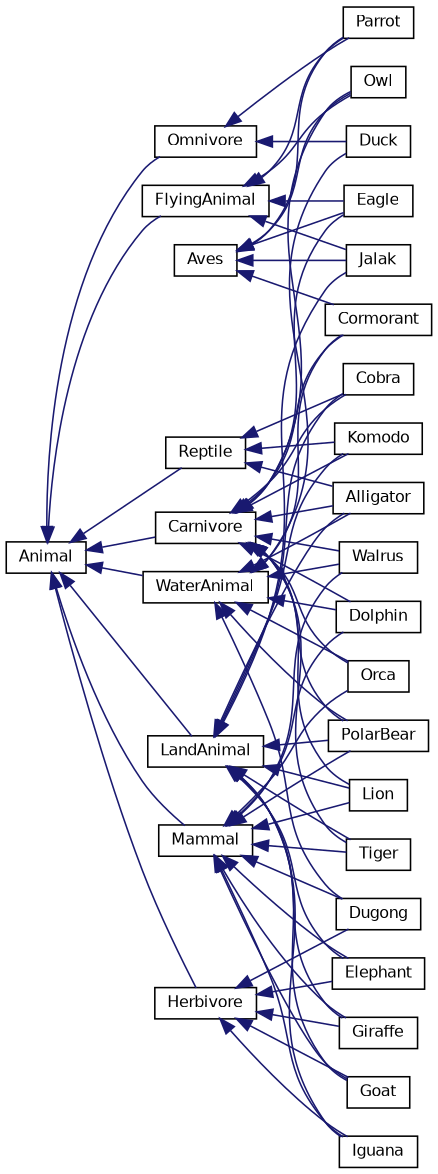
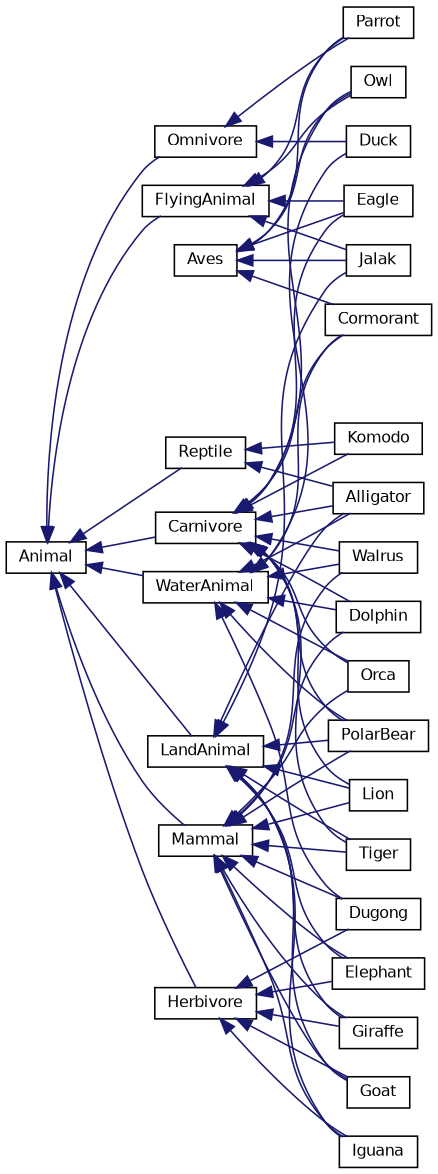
(378, 379) -> none
(280, 584) -> none
